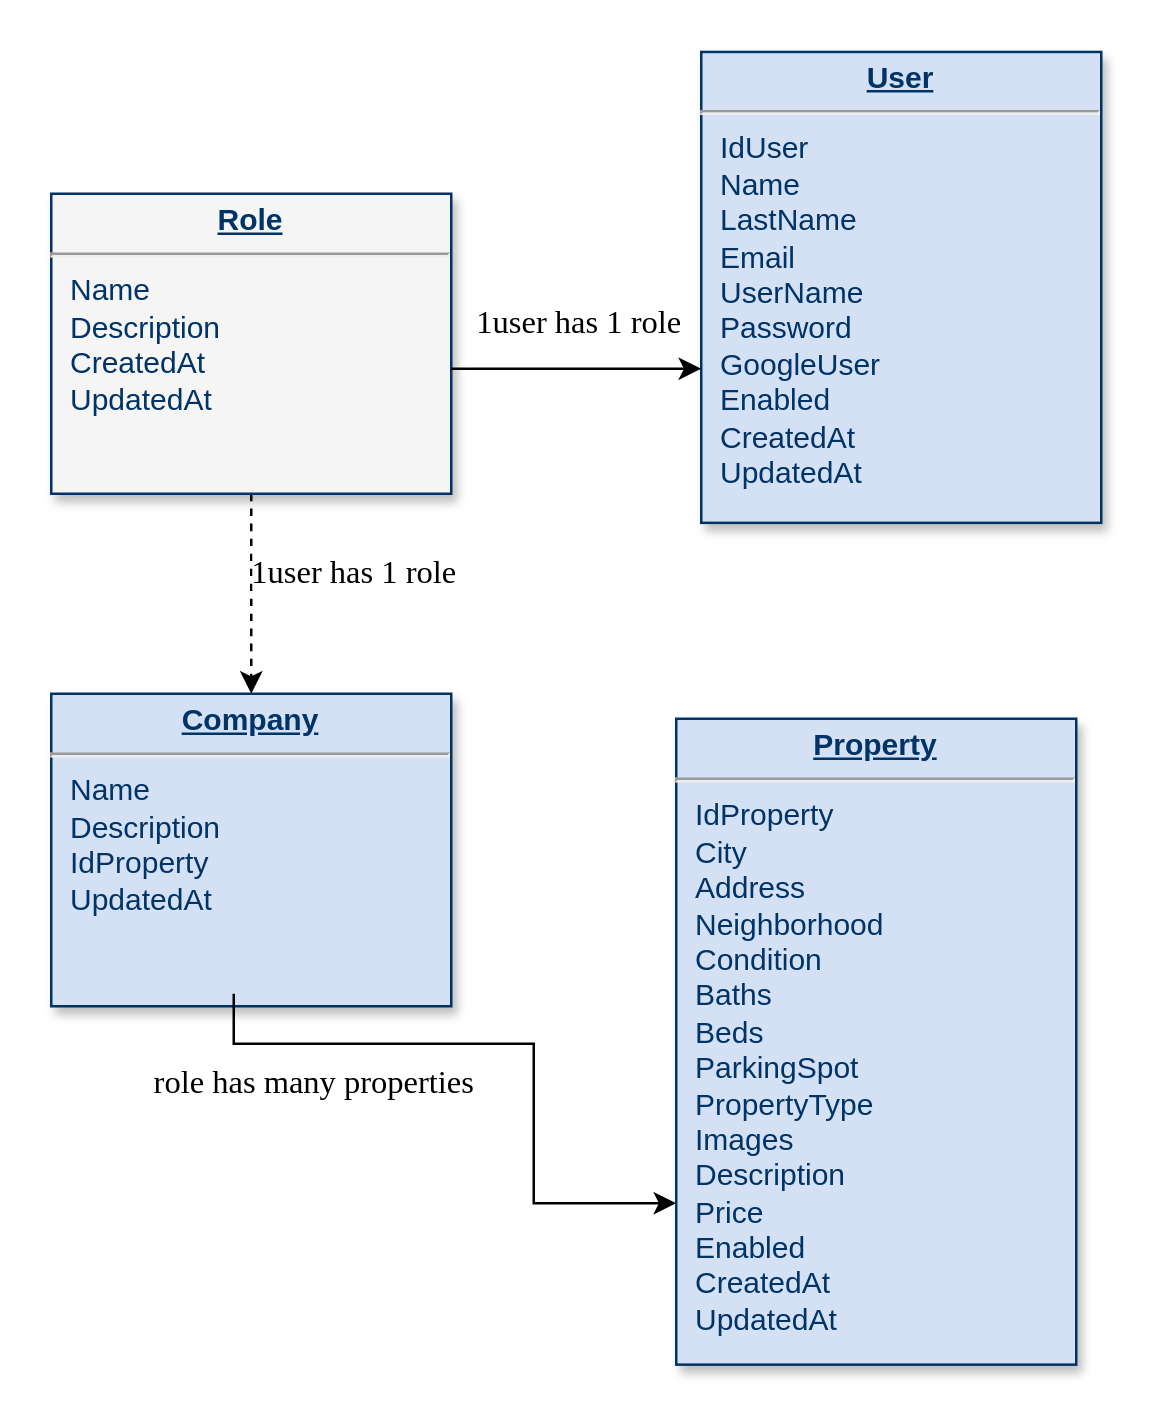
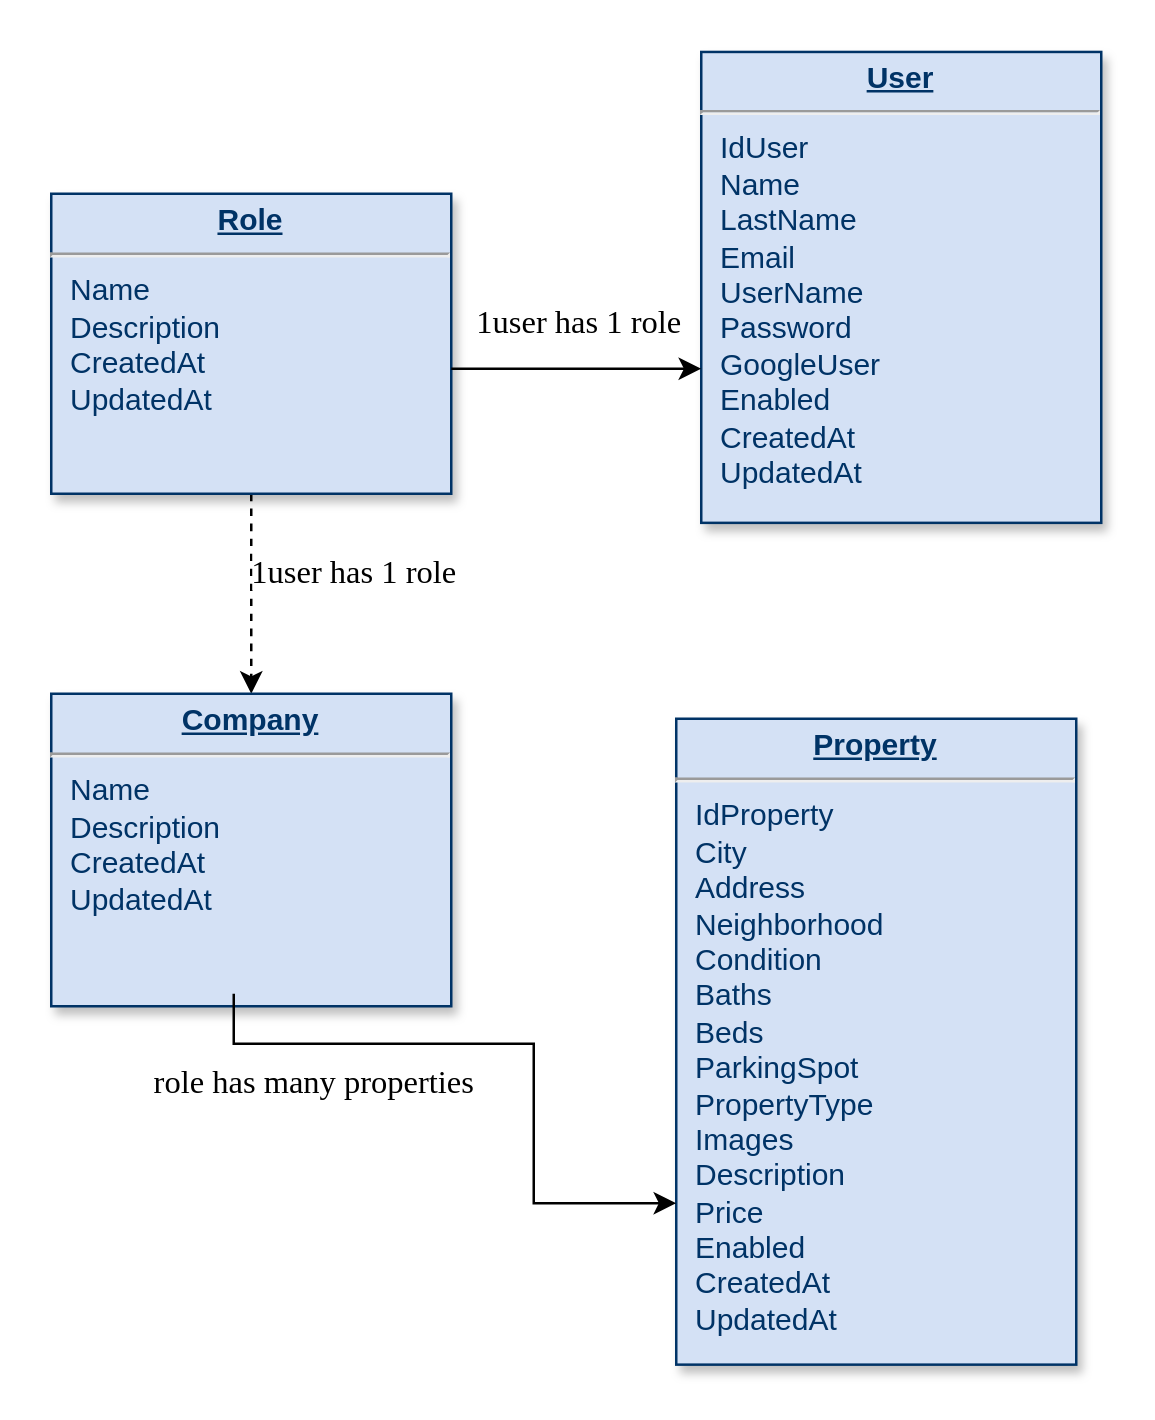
(251, 344) -> (251, 344)
(136, 784) -> (136, 784)
